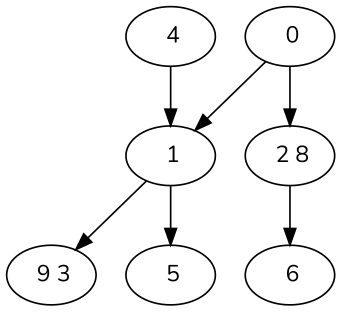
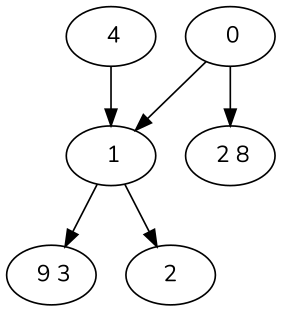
(171, 275) -> (171, 275)
(290, 275) -> none
